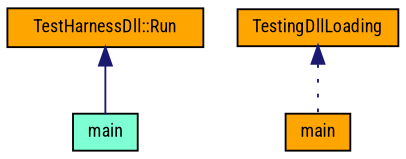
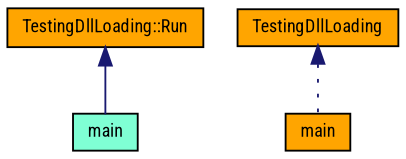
(105, 28) -> (105, 28)
